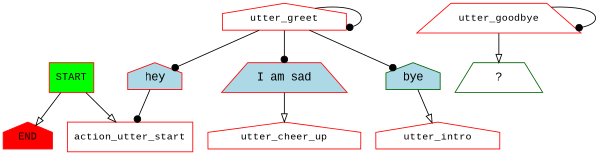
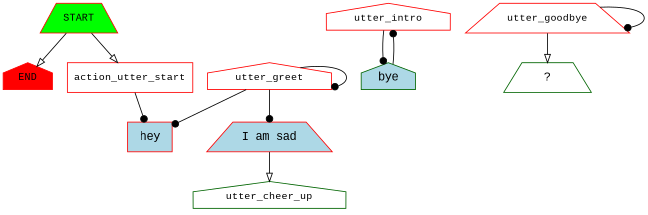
(350, 48) -> (383, 44)
(72, 78) -> (79, 18)
(155, 78) -> (150, 137)
(423, 102) -> (394, 51)
(144, 103) -> (139, 104)
(284, 137) -> (270, 196)
